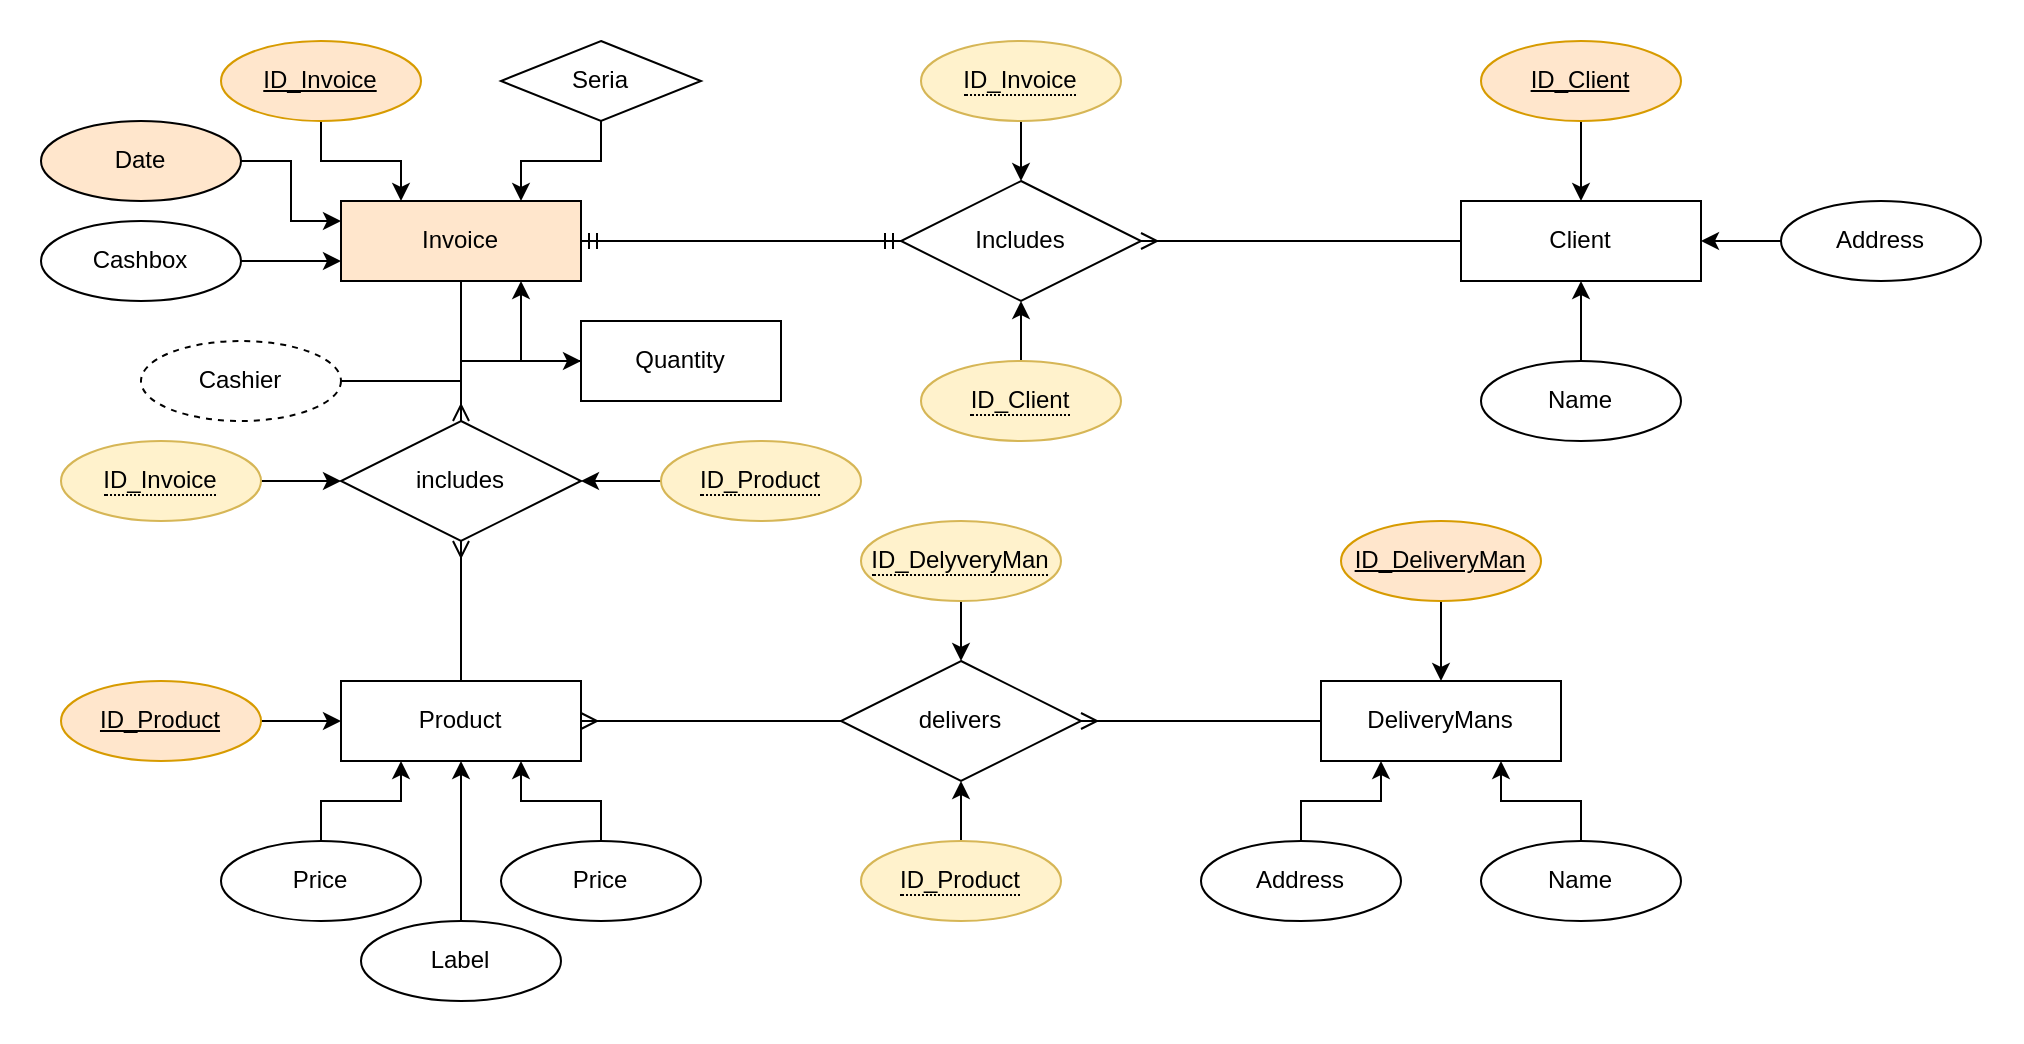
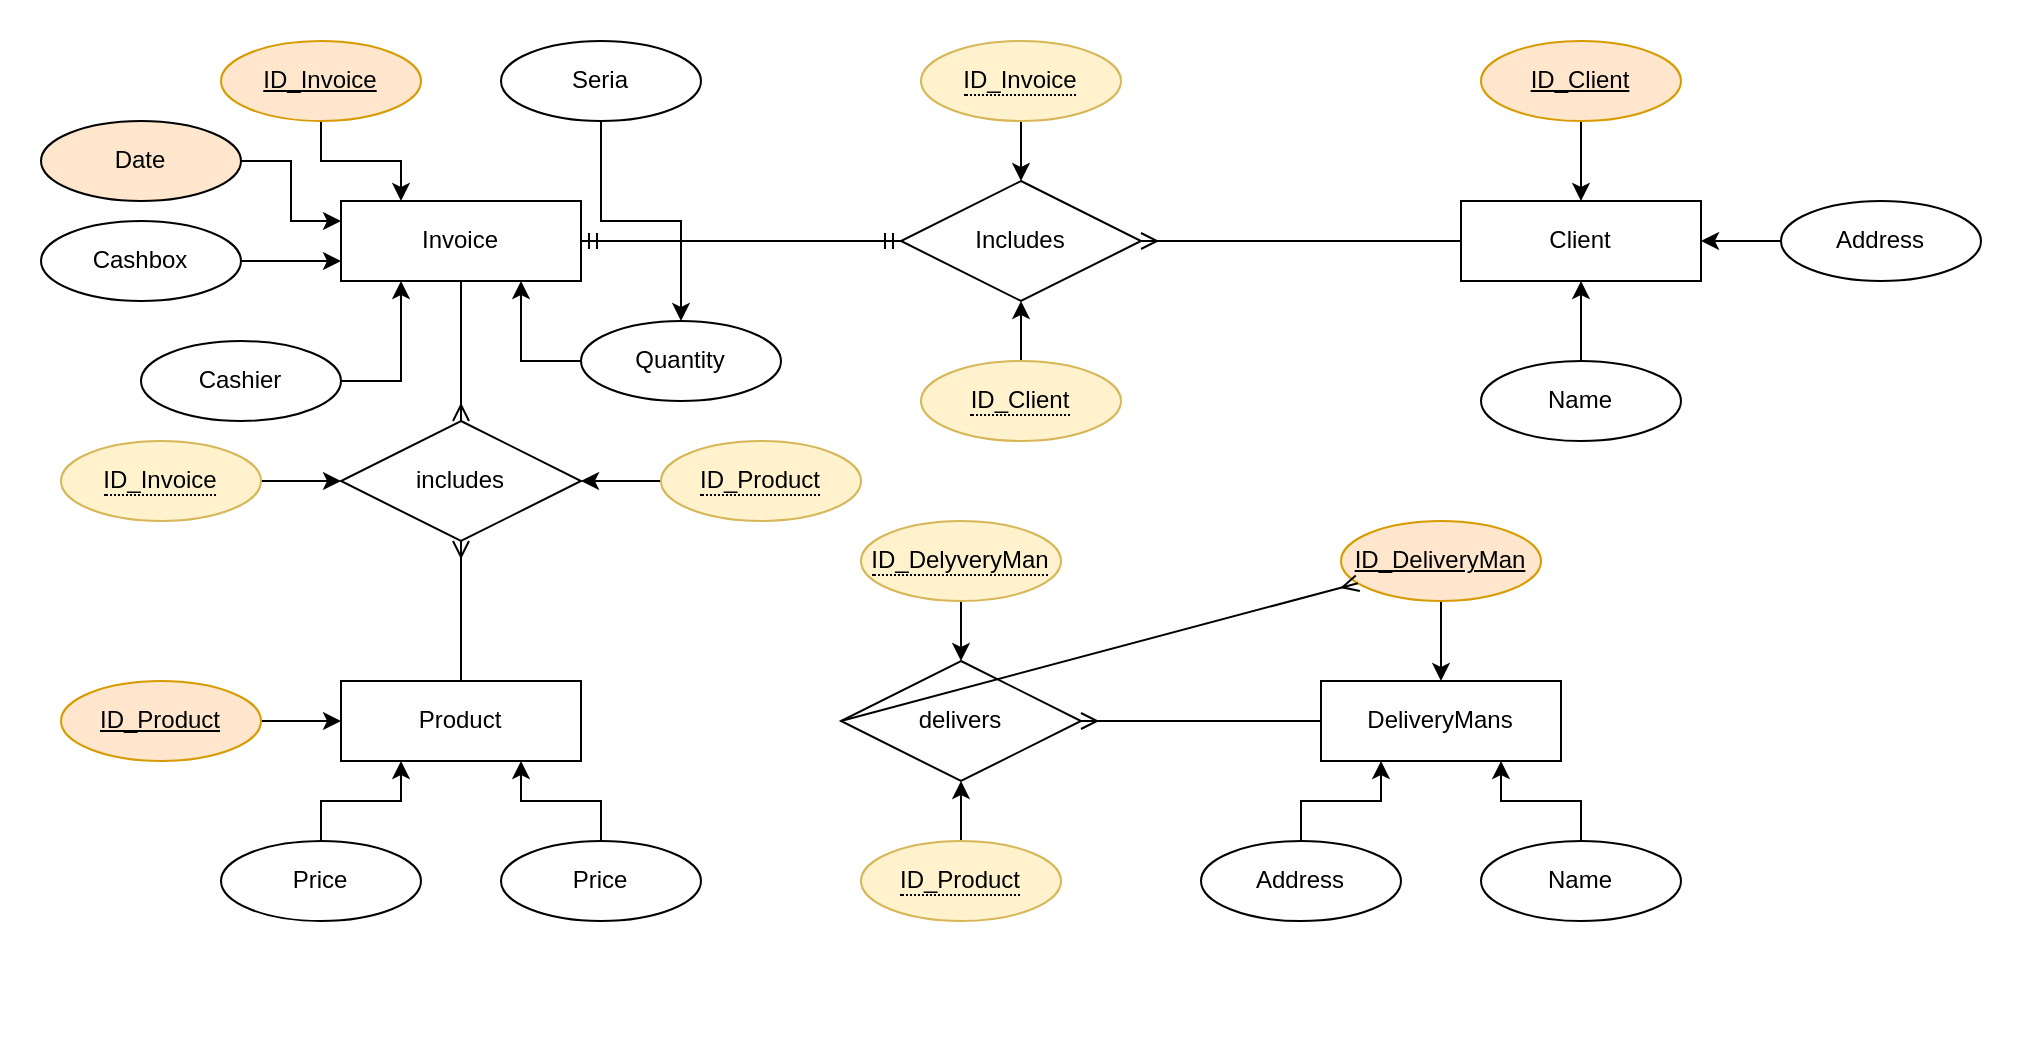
(601, 81) -> (601, 81)
(549, 161) -> (653, 221)
(461, 241) -> (461, 241)
(681, 361) -> (681, 361)
(241, 381) -> (241, 381)
(428, 381) -> (401, 339)
(711, 721) -> (1099, 652)
(461, 848) -> none
(461, 961) -> none
